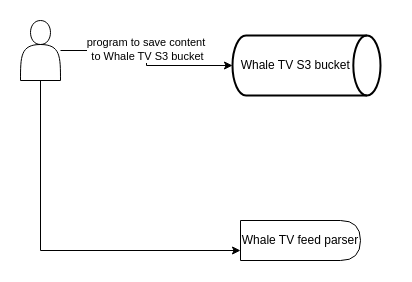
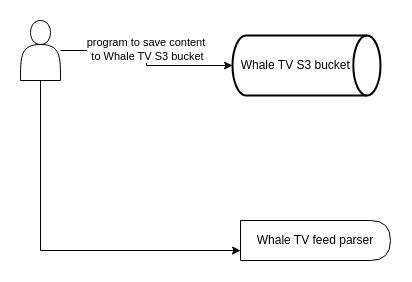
(301, 241) -> (316, 241)
